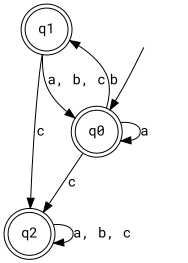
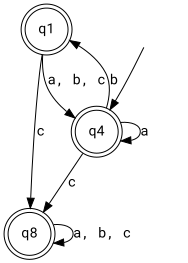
(97, 132) -> (97, 132)
(30, 234) -> (30, 234)
